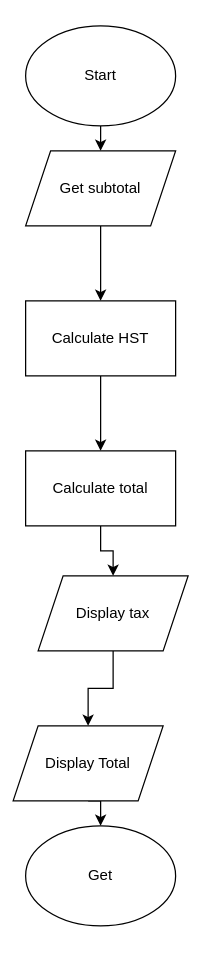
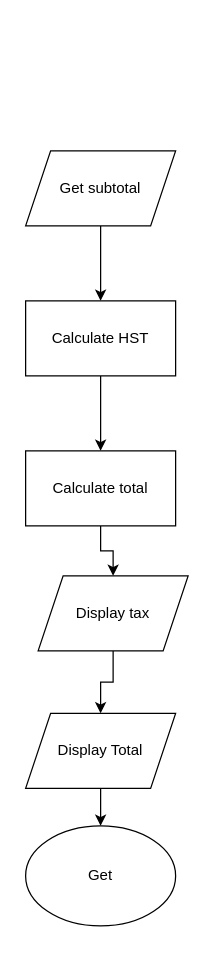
(101, 76) -> none
(101, 134) -> none
(88, 763) -> (101, 751)
